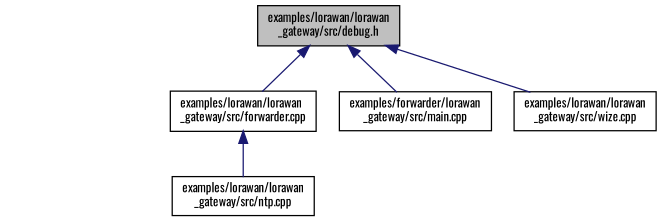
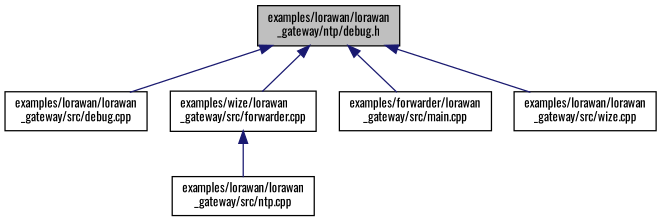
(329, 26) -> (329, 26)
none -> (76, 111)
(243, 111) -> (243, 111)
